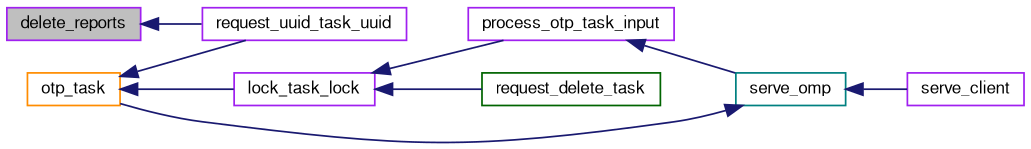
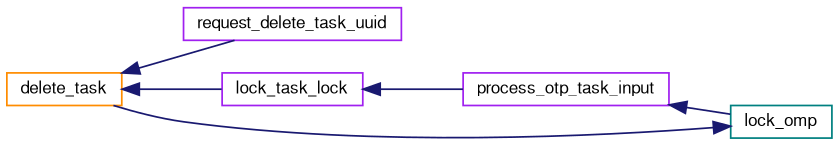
(74, 24) -> none
(304, 24) -> (292, 24)
(74, 89) -> (64, 89)
(571, 89) -> none
(791, 89) -> (781, 122)
(966, 89) -> none
